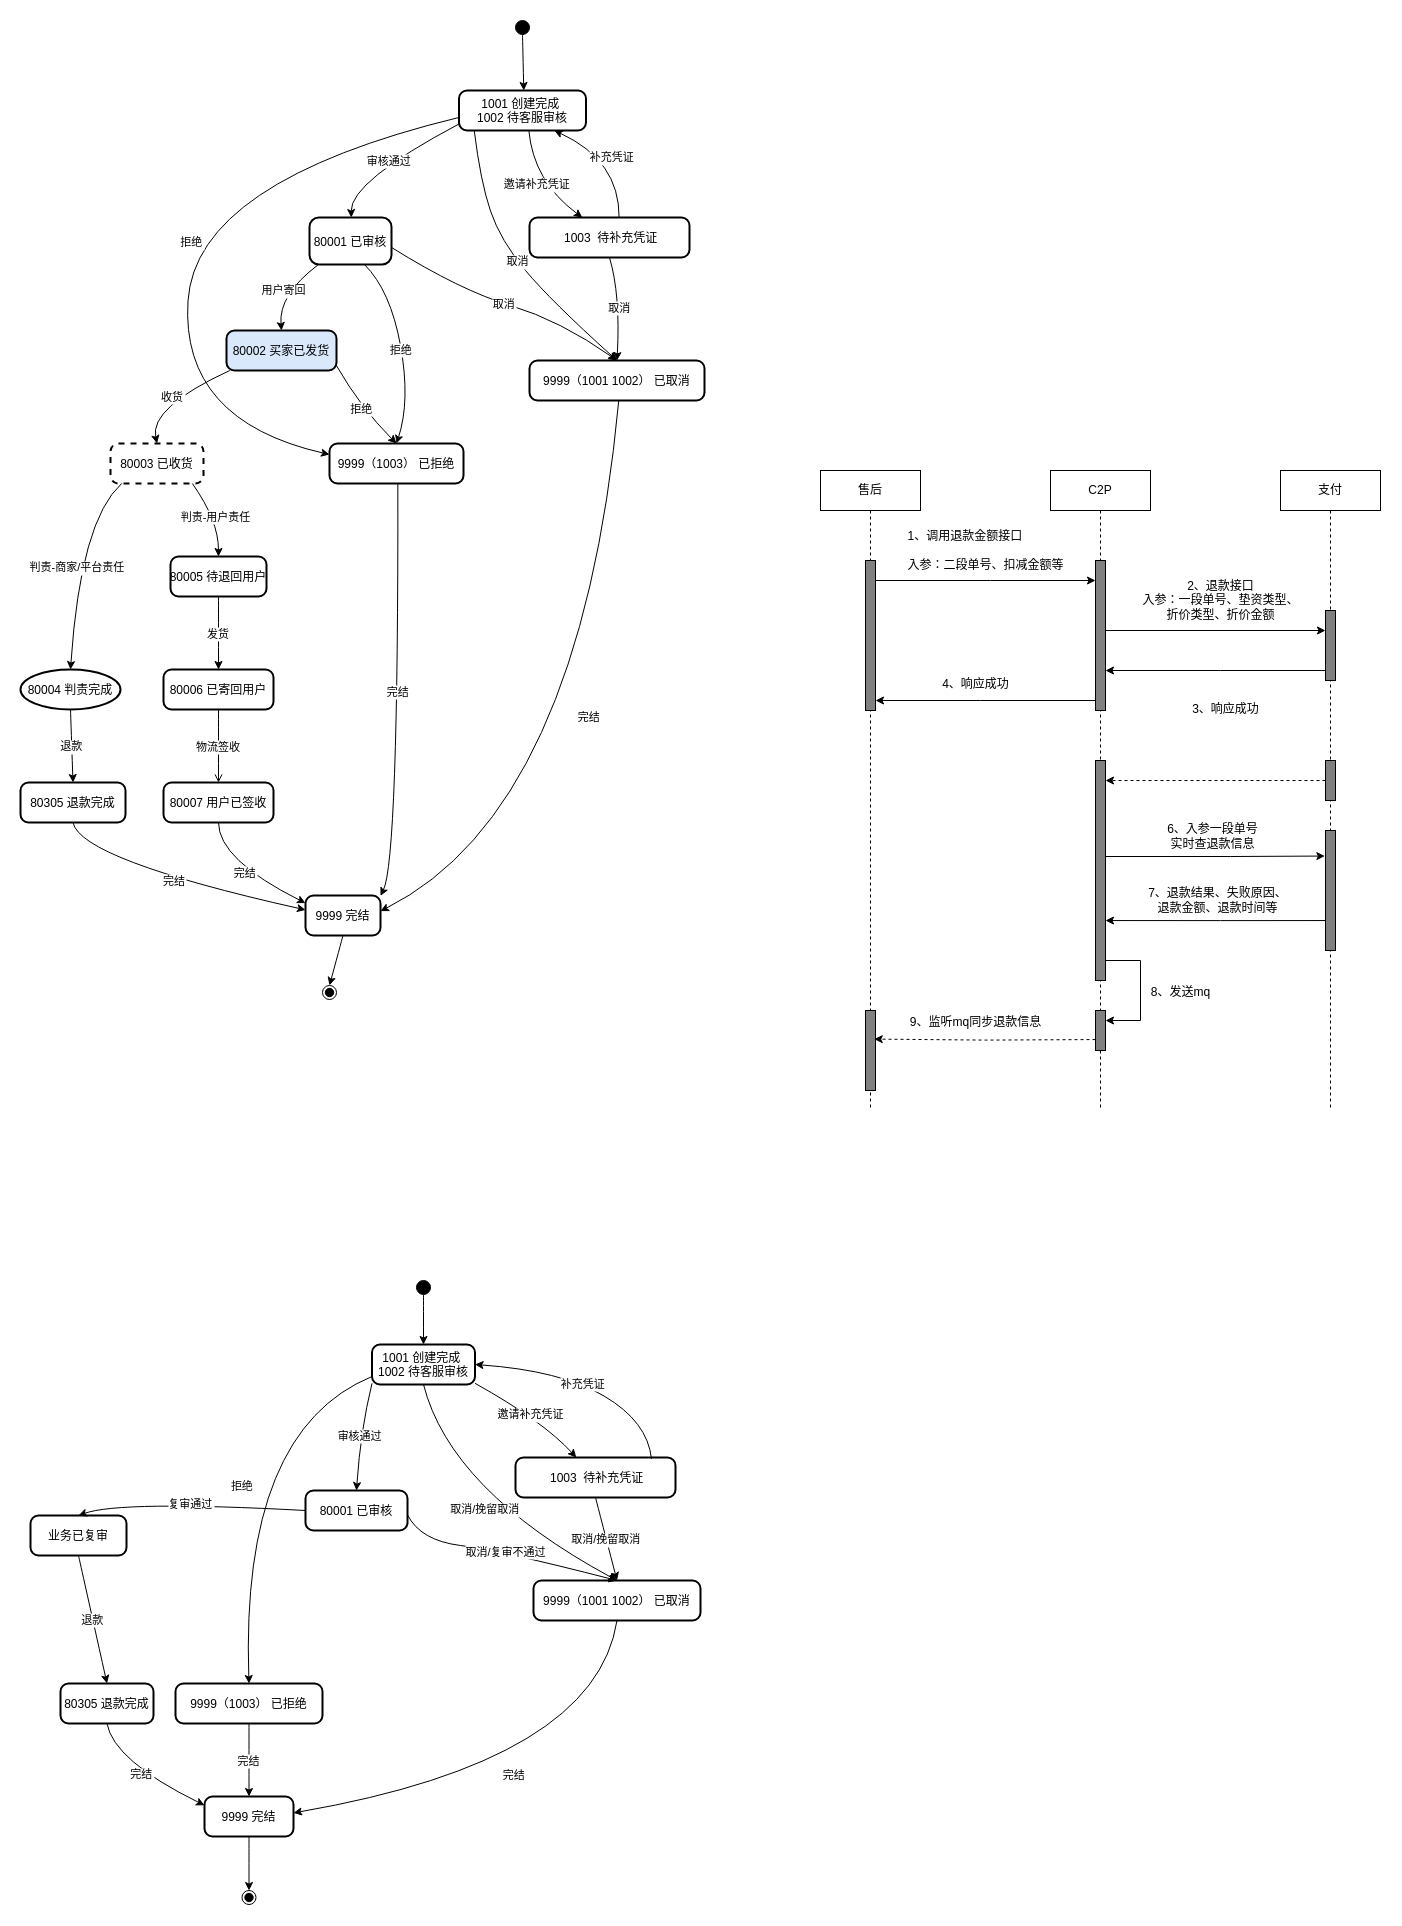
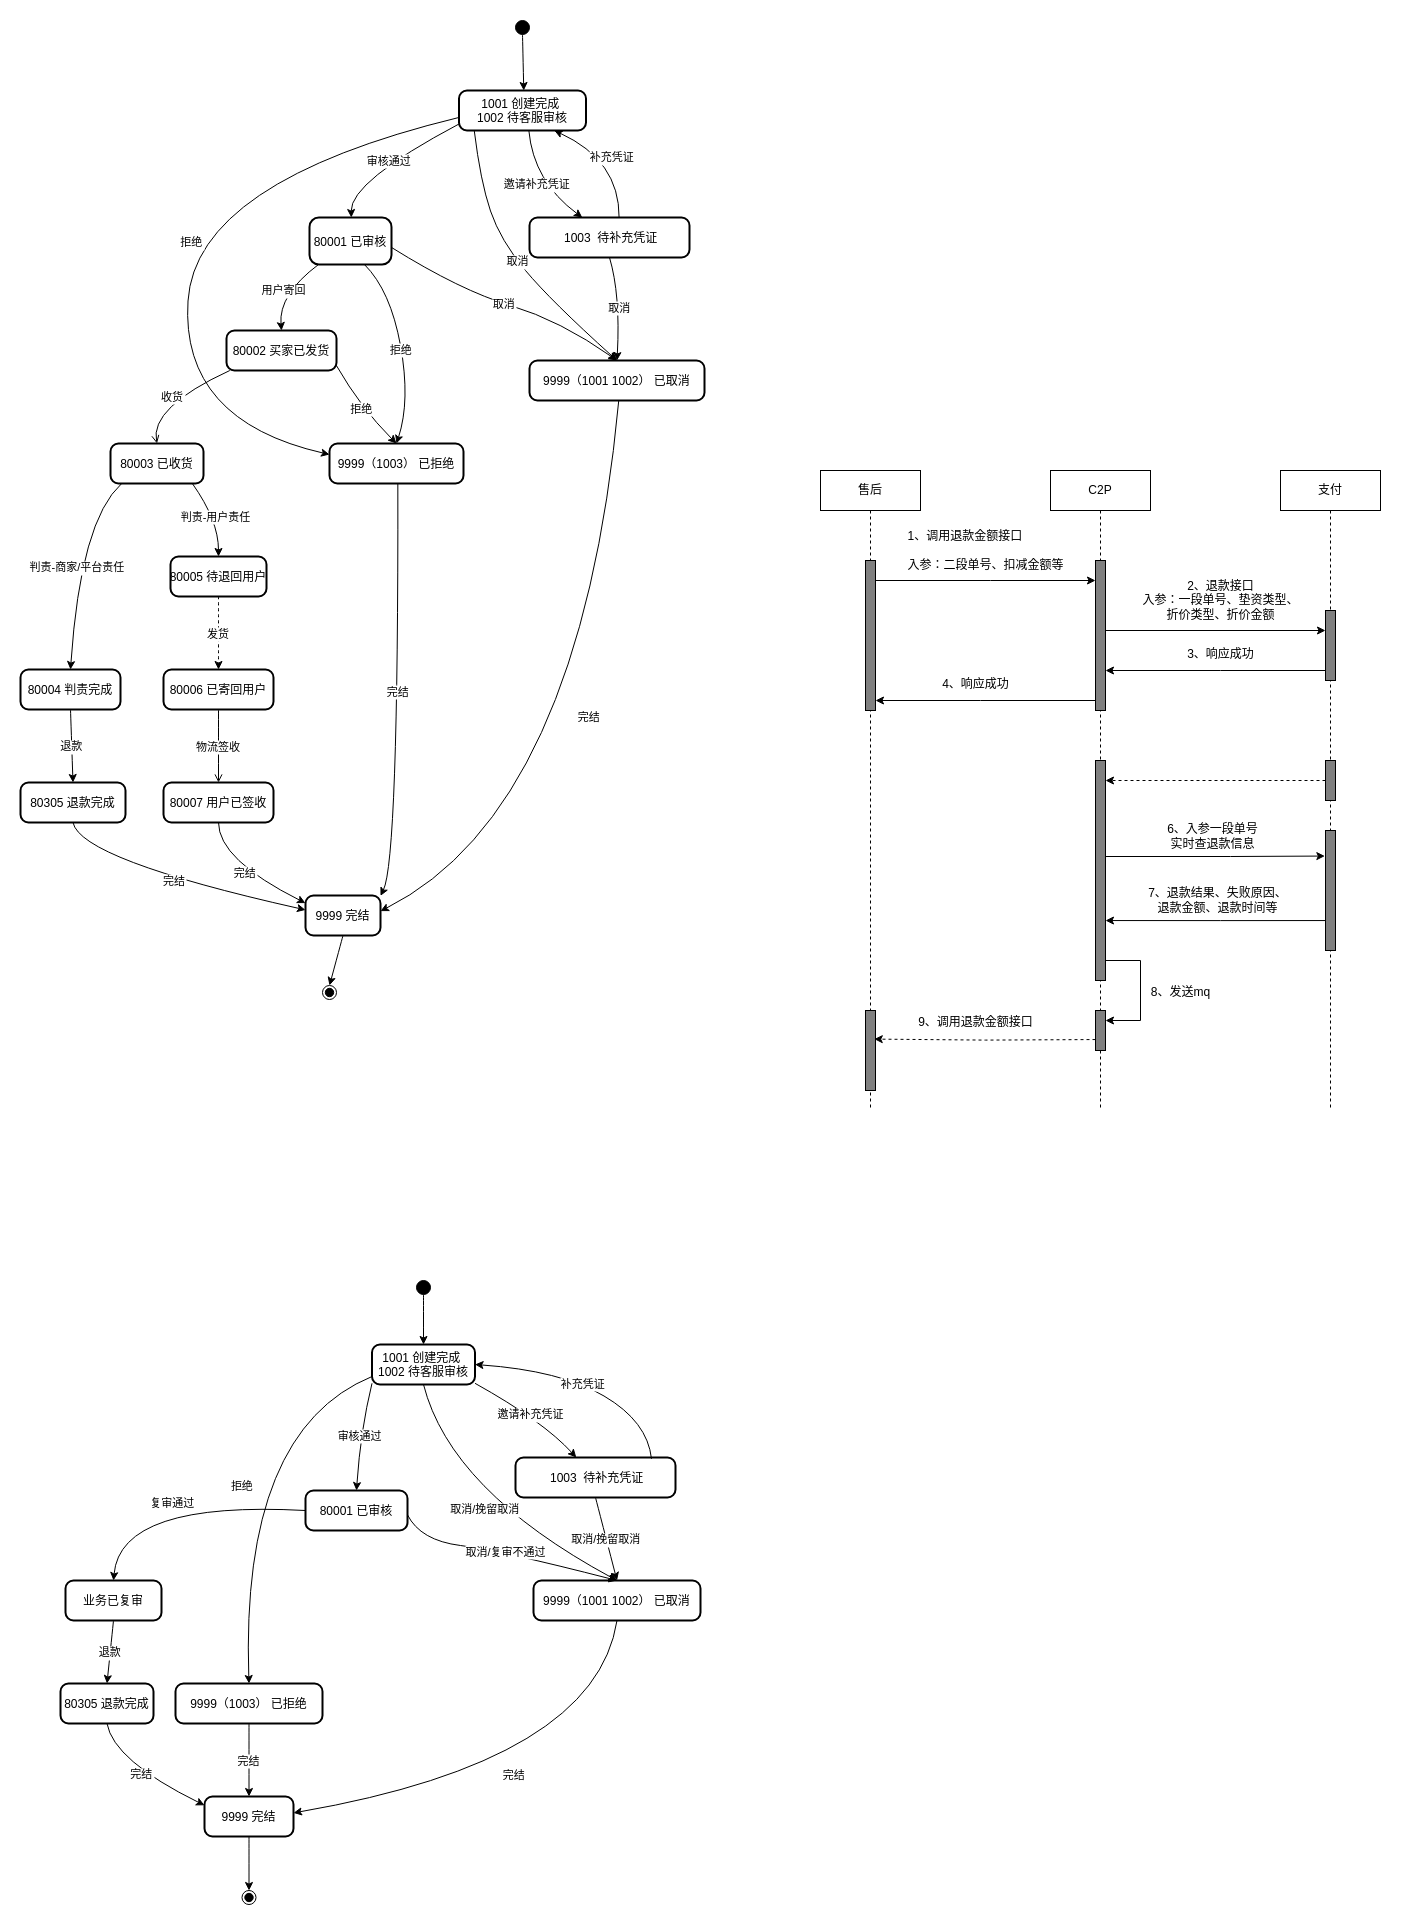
(282, 351) -> (282, 351)
(160, 418) -> (161, 420)
(157, 464) -> (157, 464)
(219, 613) -> (219, 613)
(71, 690) -> (71, 690)
(1226, 710) -> (1221, 655)
(976, 1023) -> (976, 1023)
(79, 1536) -> (114, 1601)
